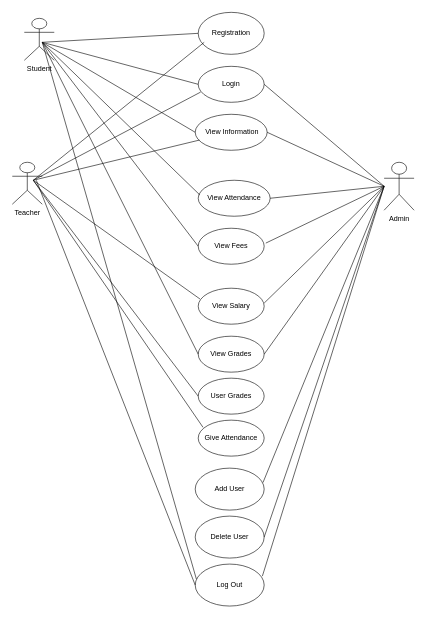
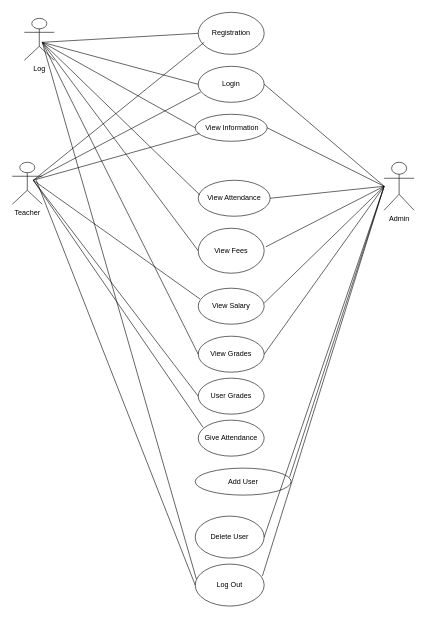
(40, 69) -> (40, 69)
(231, 132) -> (231, 128)
(231, 246) -> (231, 251)
(230, 489) -> (243, 482)
